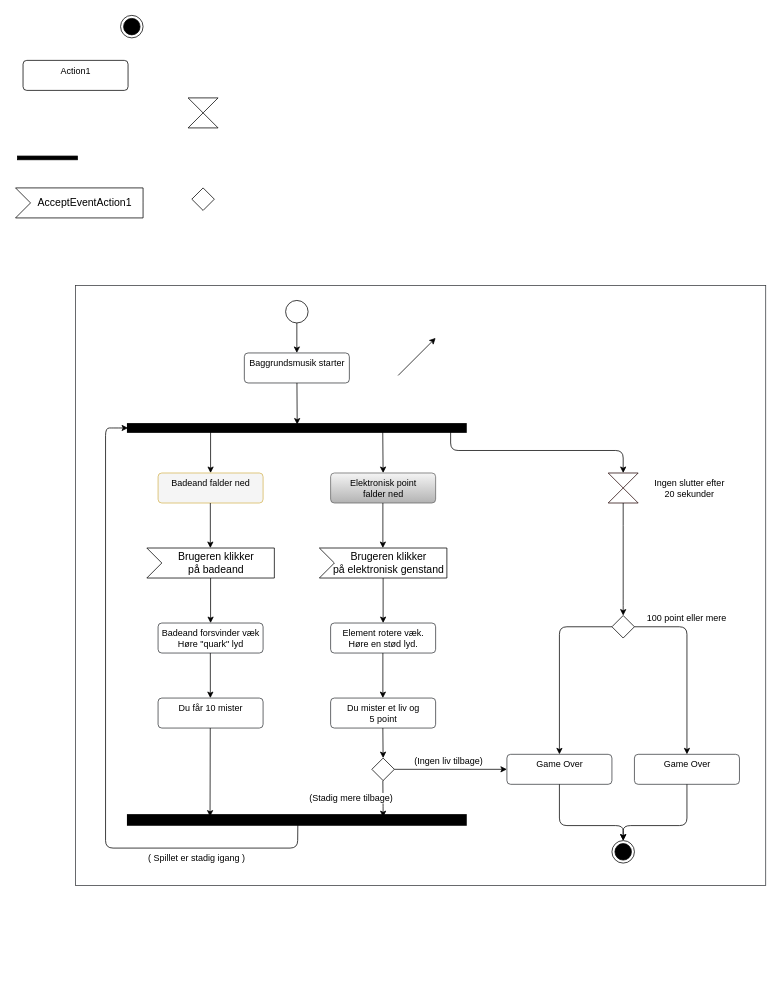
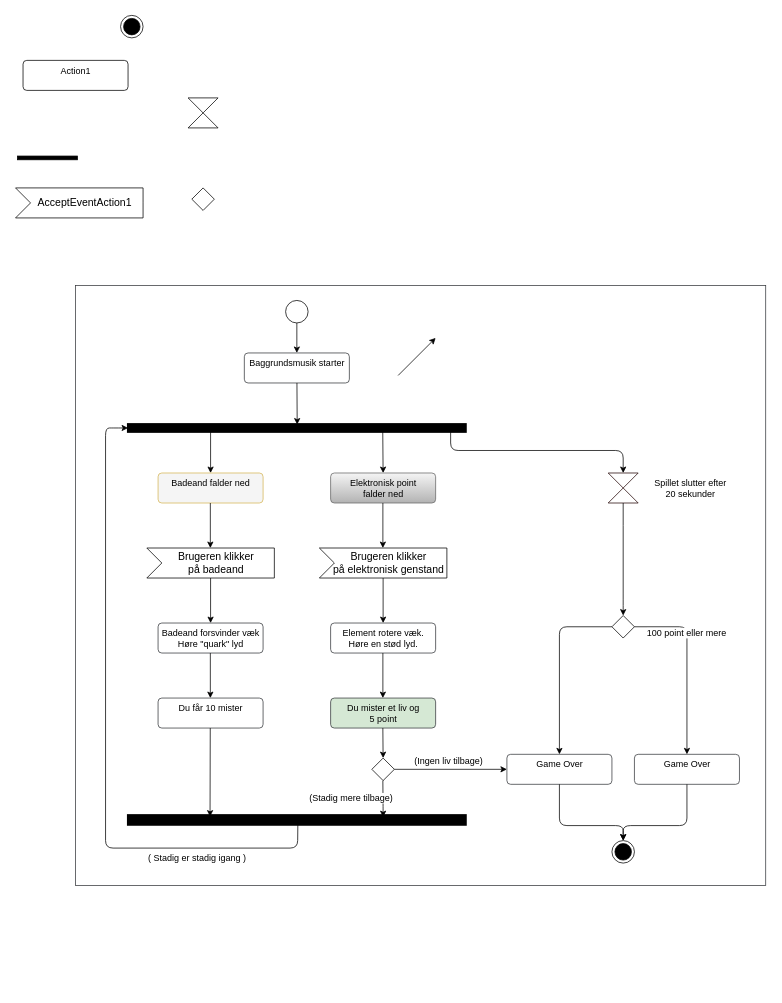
(695, 494) -> (695, 494)
(702, 623) -> (702, 638)
(383, 713) -> (383, 713)
(204, 864) -> (204, 864)
